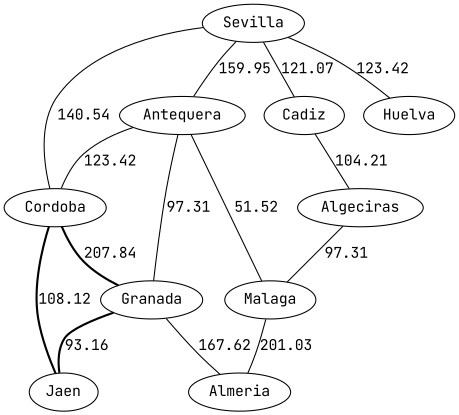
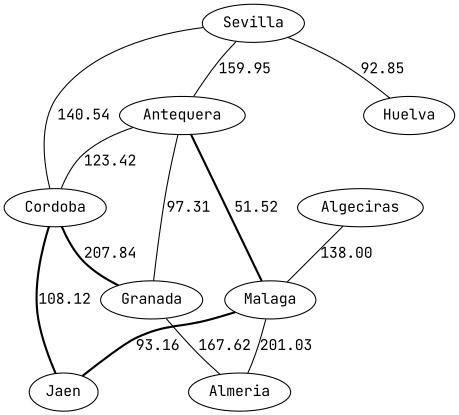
(383, 69) -> (383, 69)
(304, 116) -> none
(226, 208) -> (226, 208)
(347, 254) -> (347, 254)
(72, 331) -> (153, 331)
